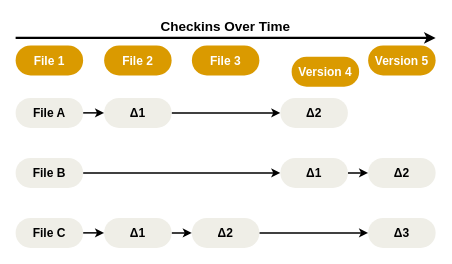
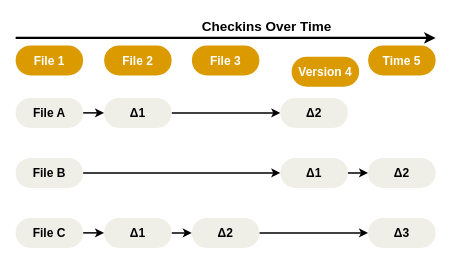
(225, 27) -> (267, 27)
(402, 60) -> (402, 60)
